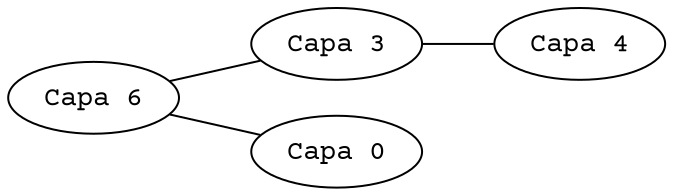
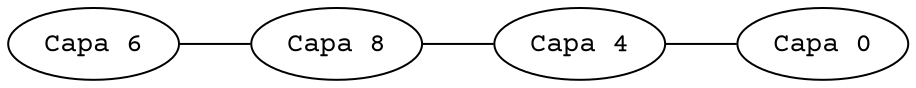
(337, 44) -> (337, 44)
(215, 125) -> (701, 44)
